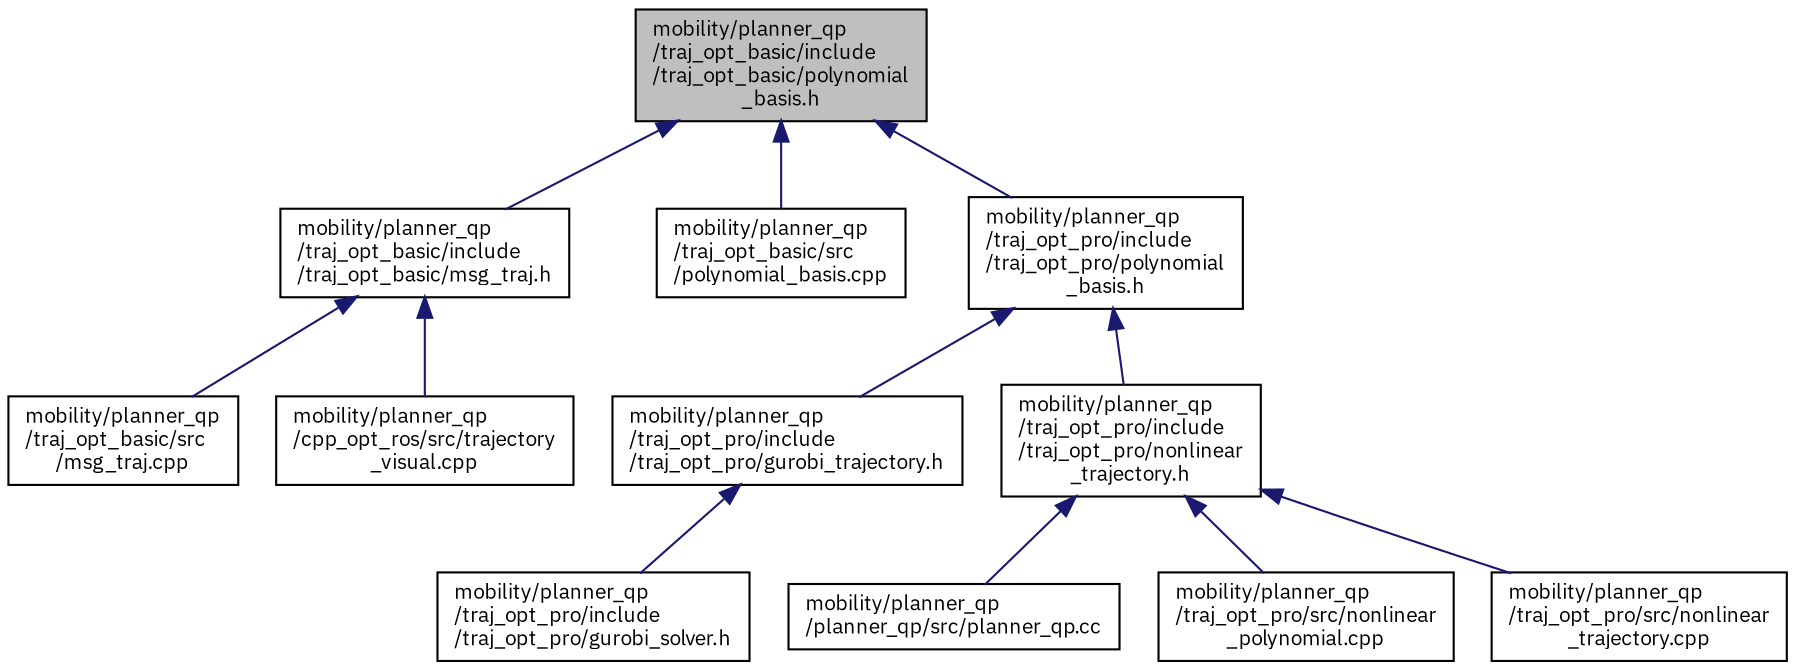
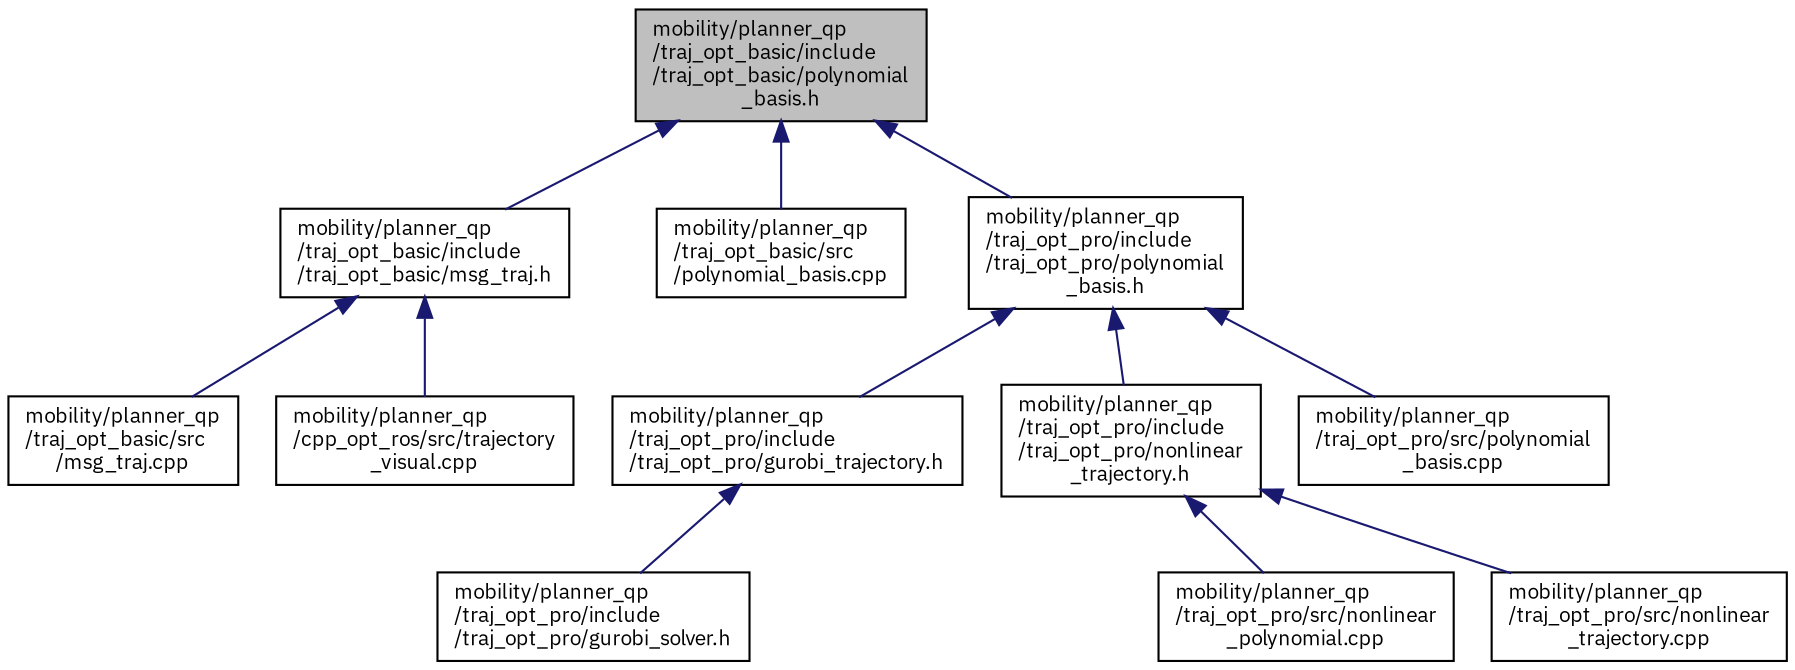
none -> (1454, 441)
(954, 617) -> none
